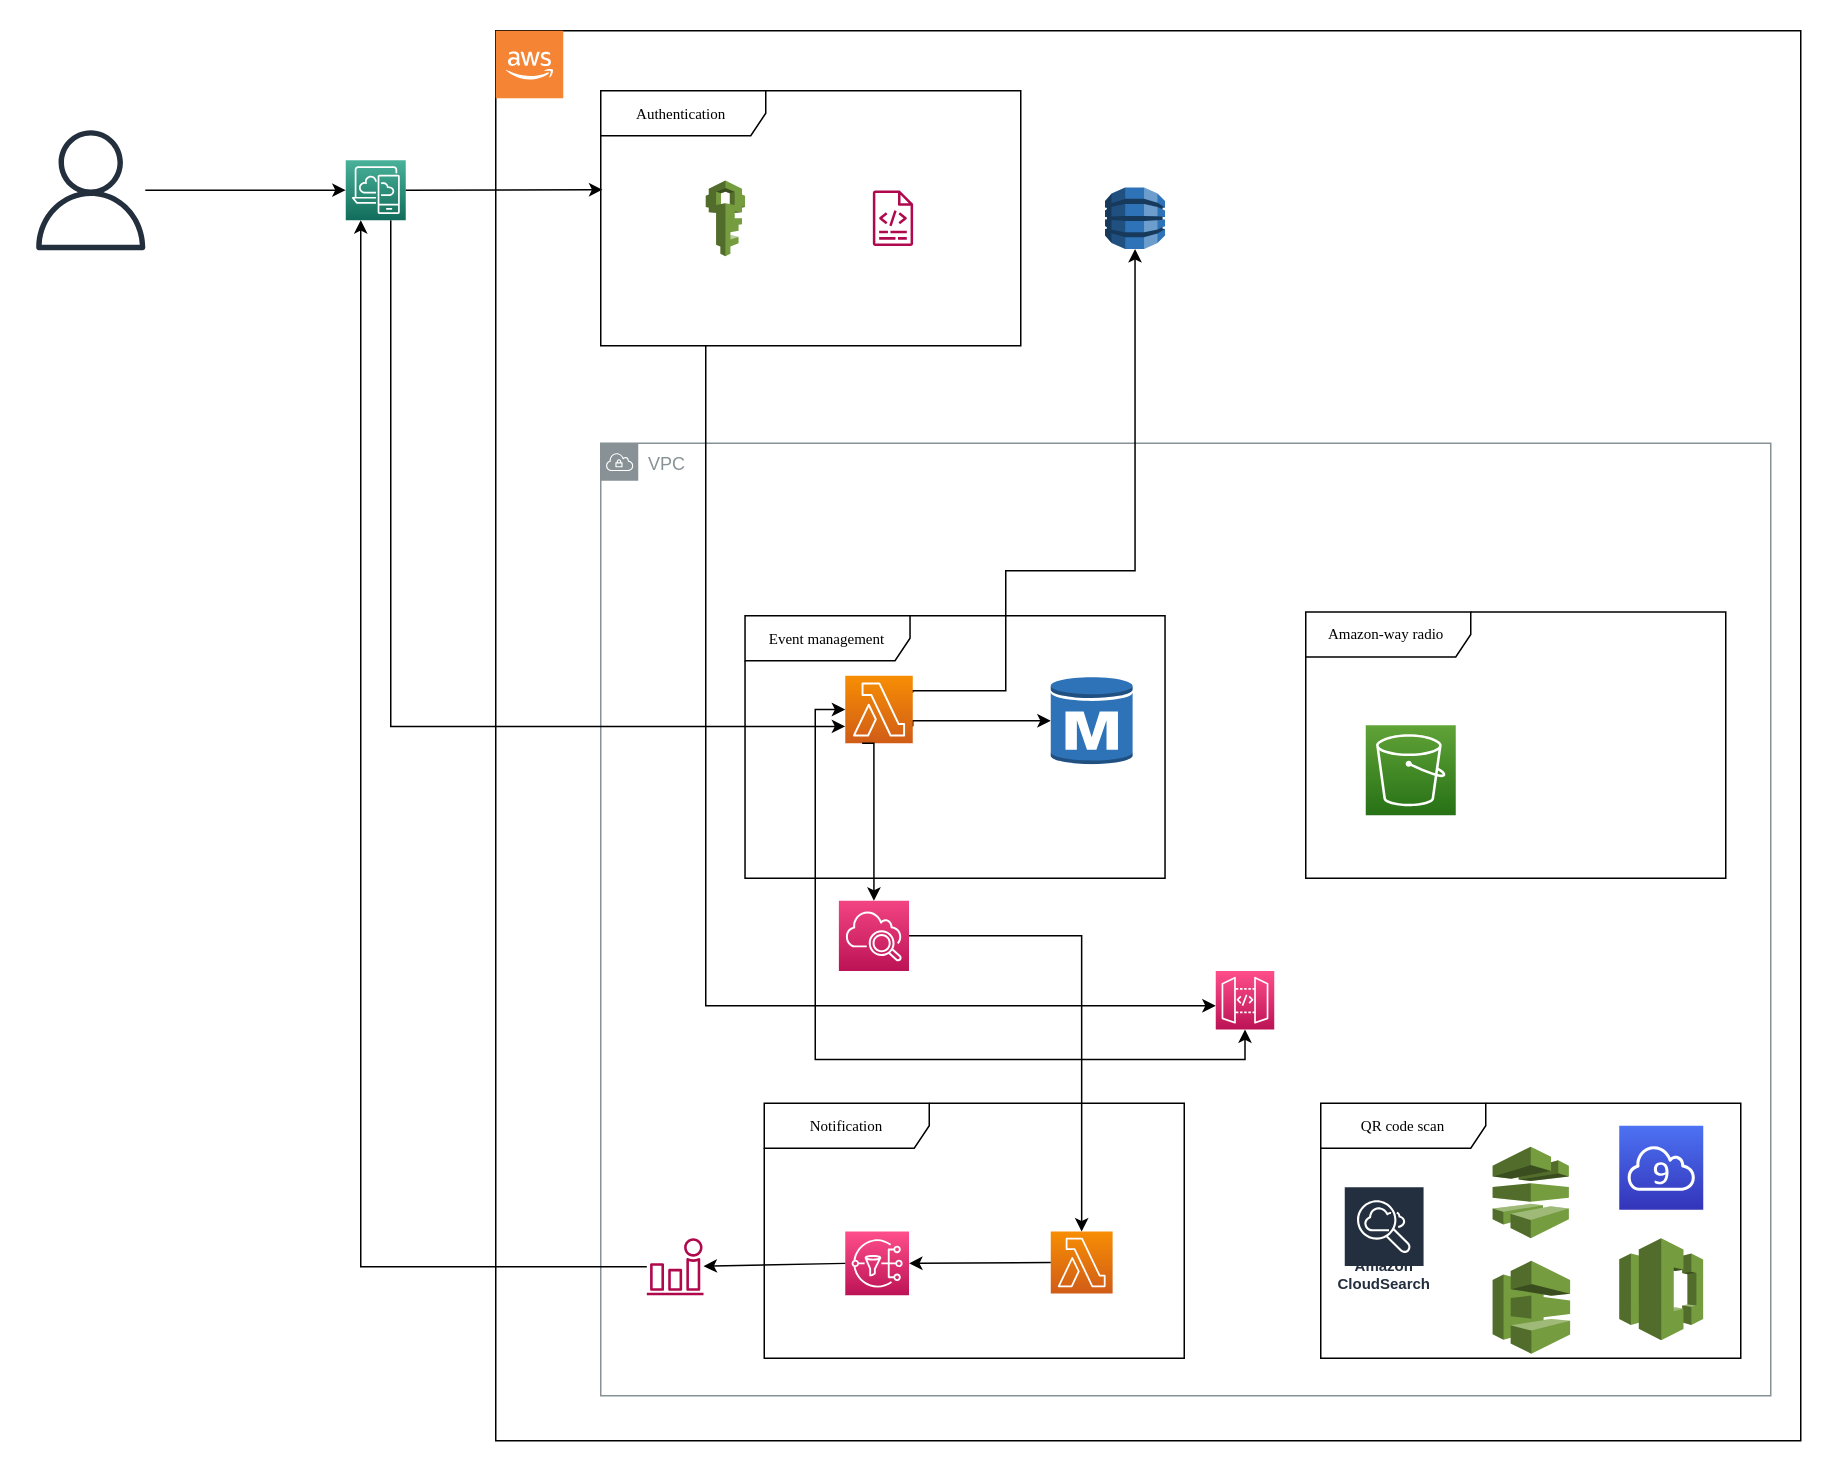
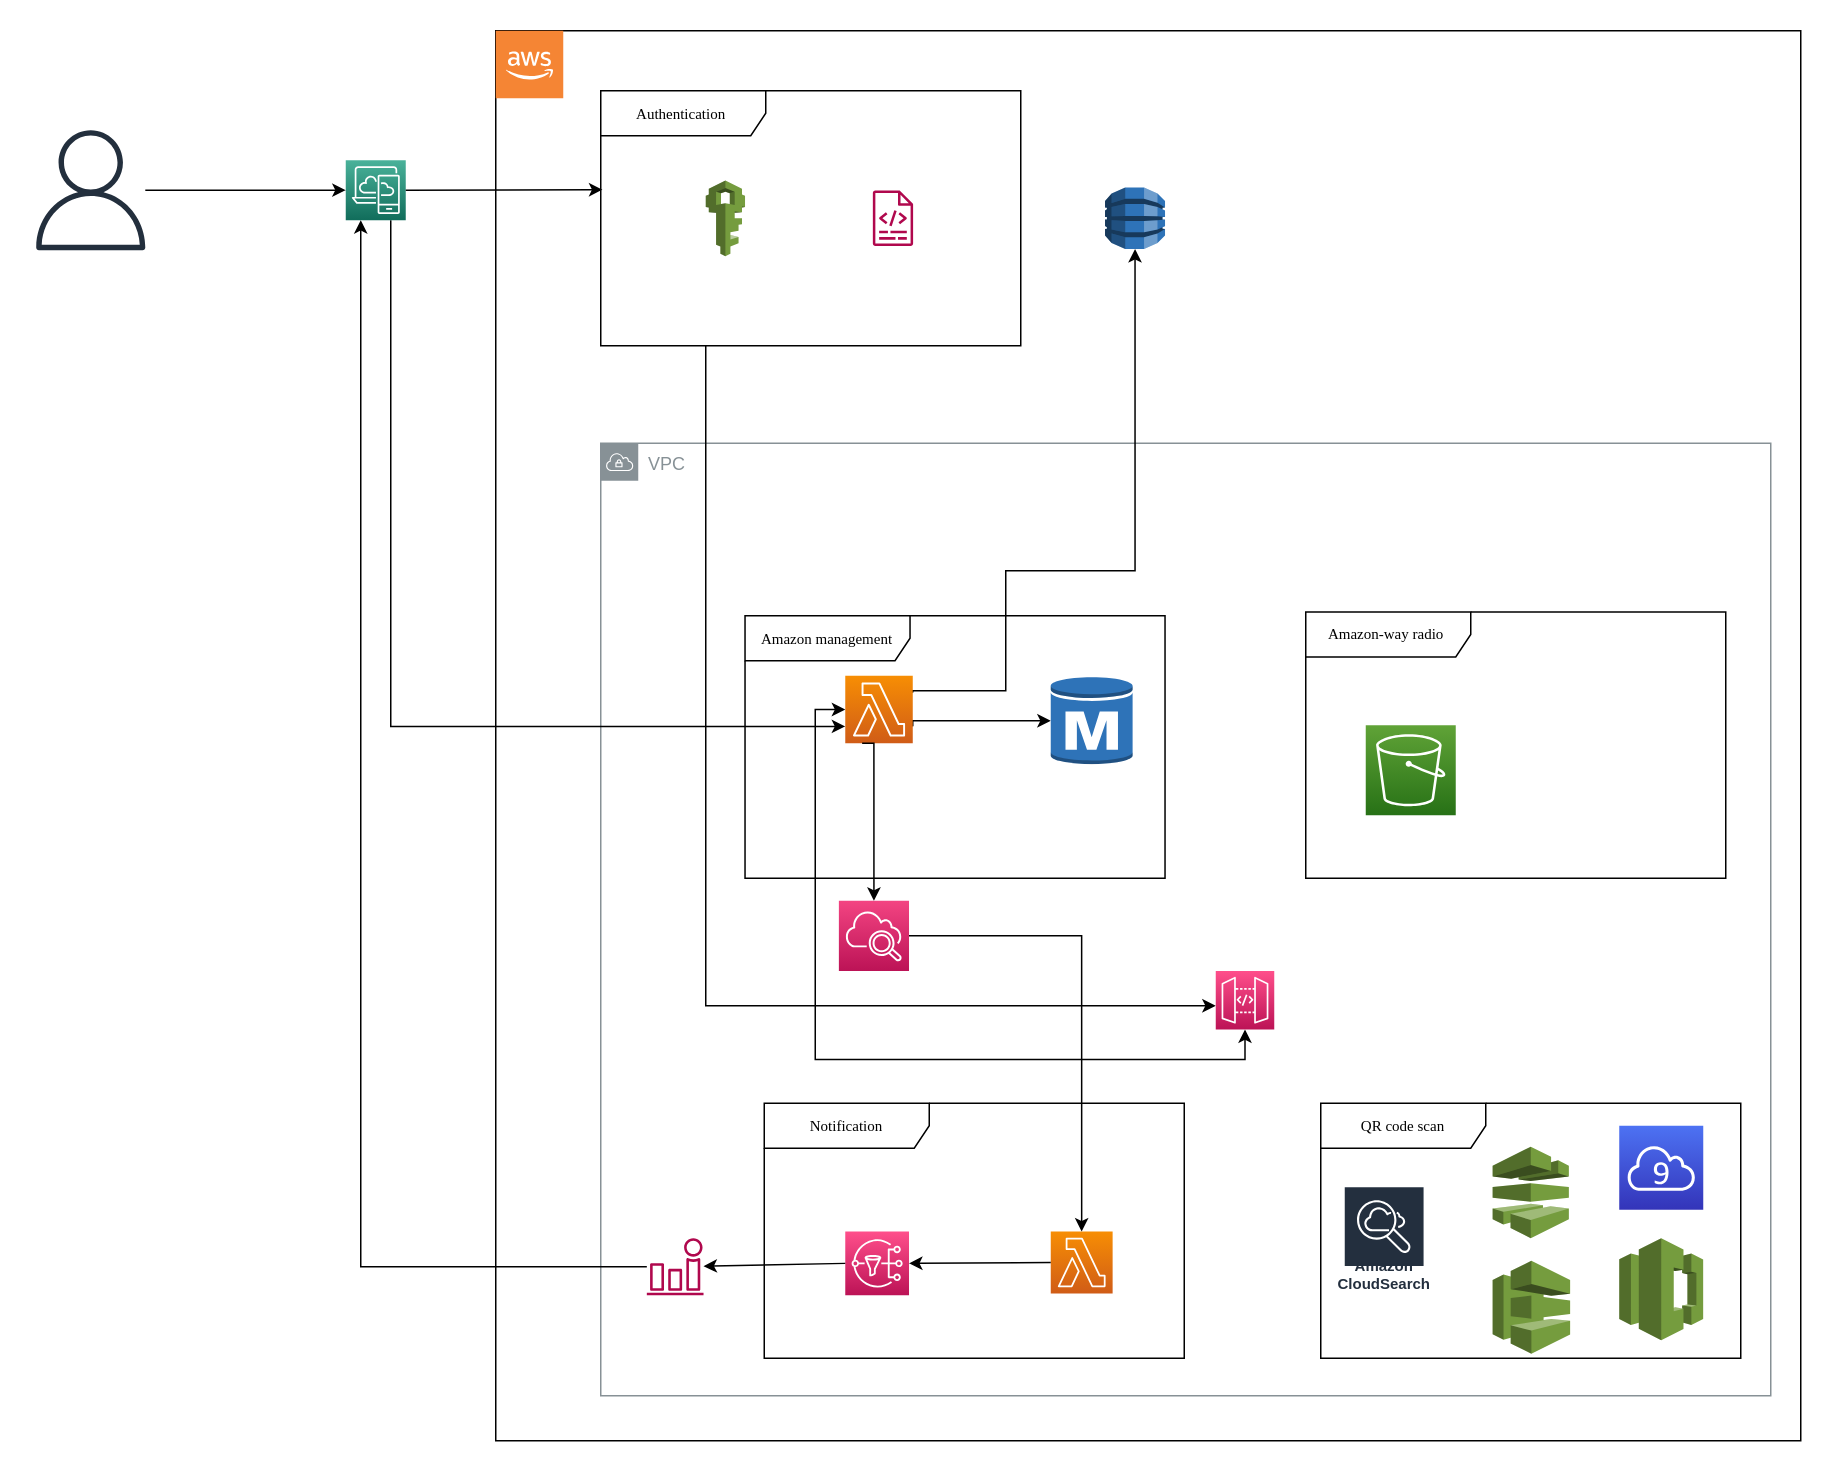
(827, 638) -> (827, 638)
